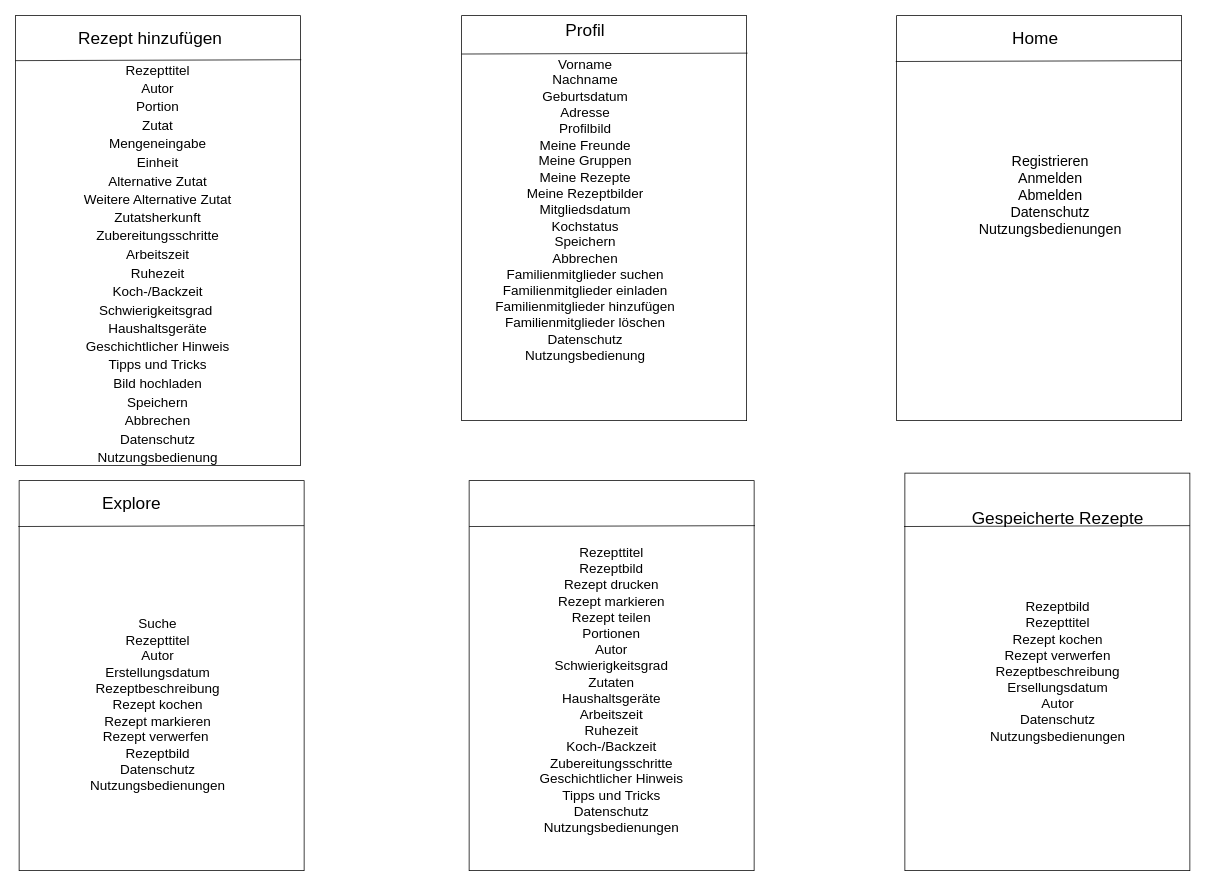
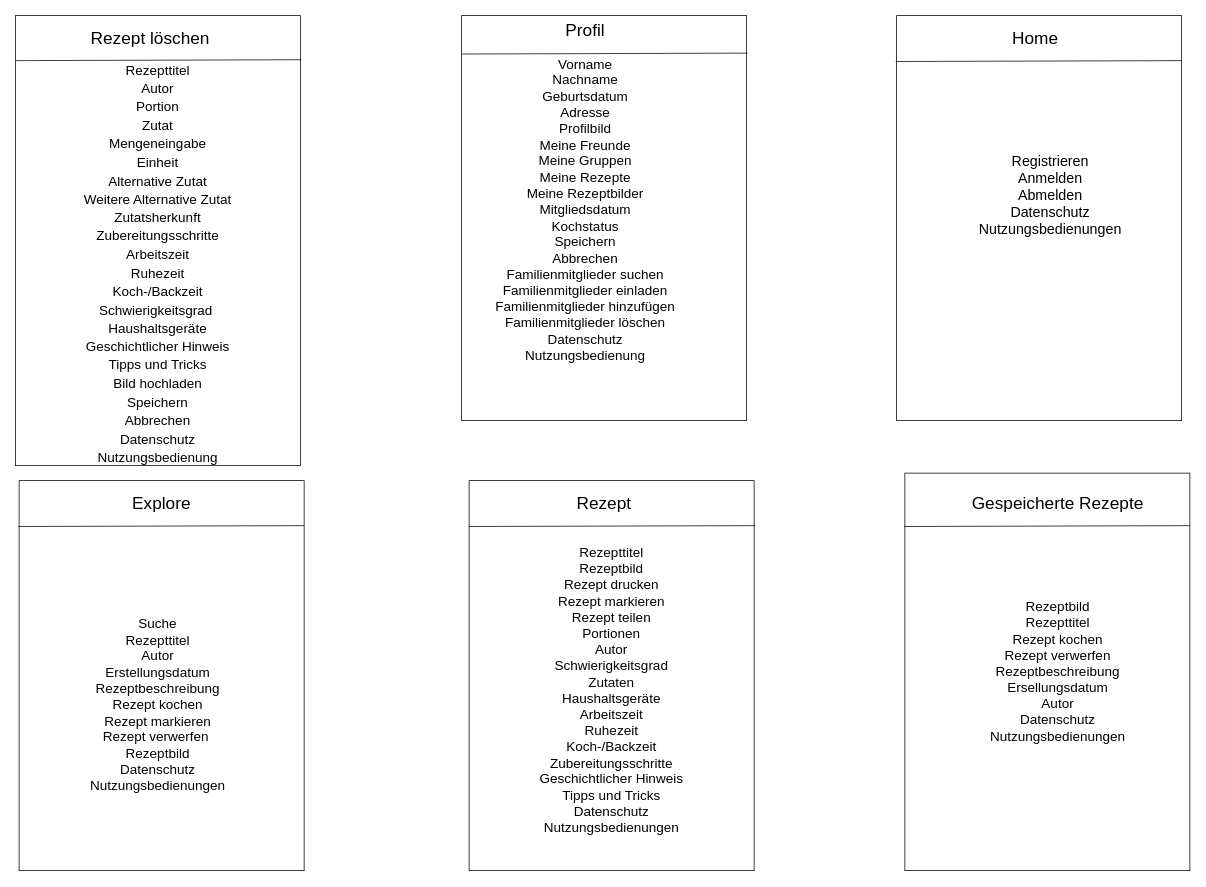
(150, 38) -> (150, 38)
(132, 503) -> (162, 503)
none -> (604, 503)
(1058, 518) -> (1058, 503)
